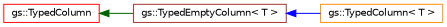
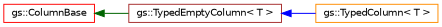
(52, 13) -> (49, 13)
